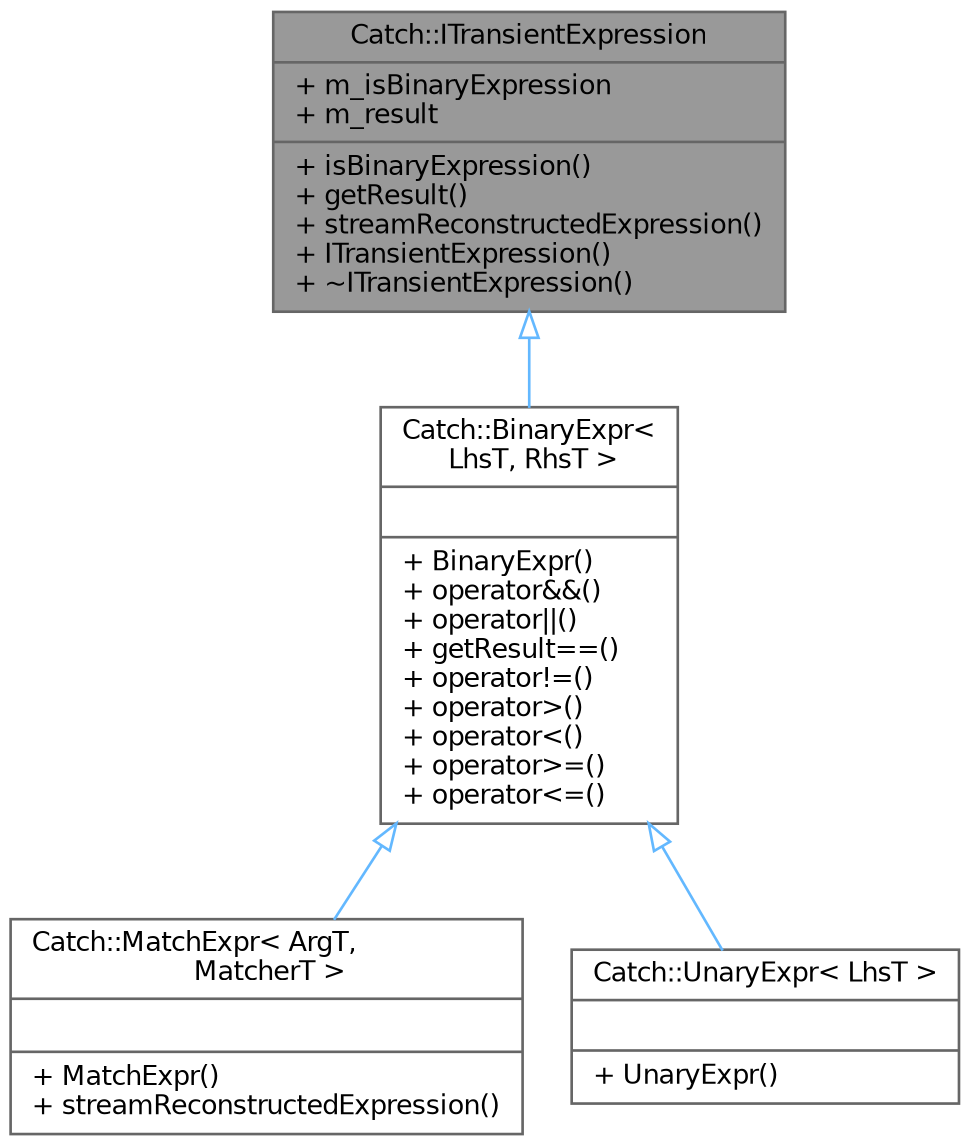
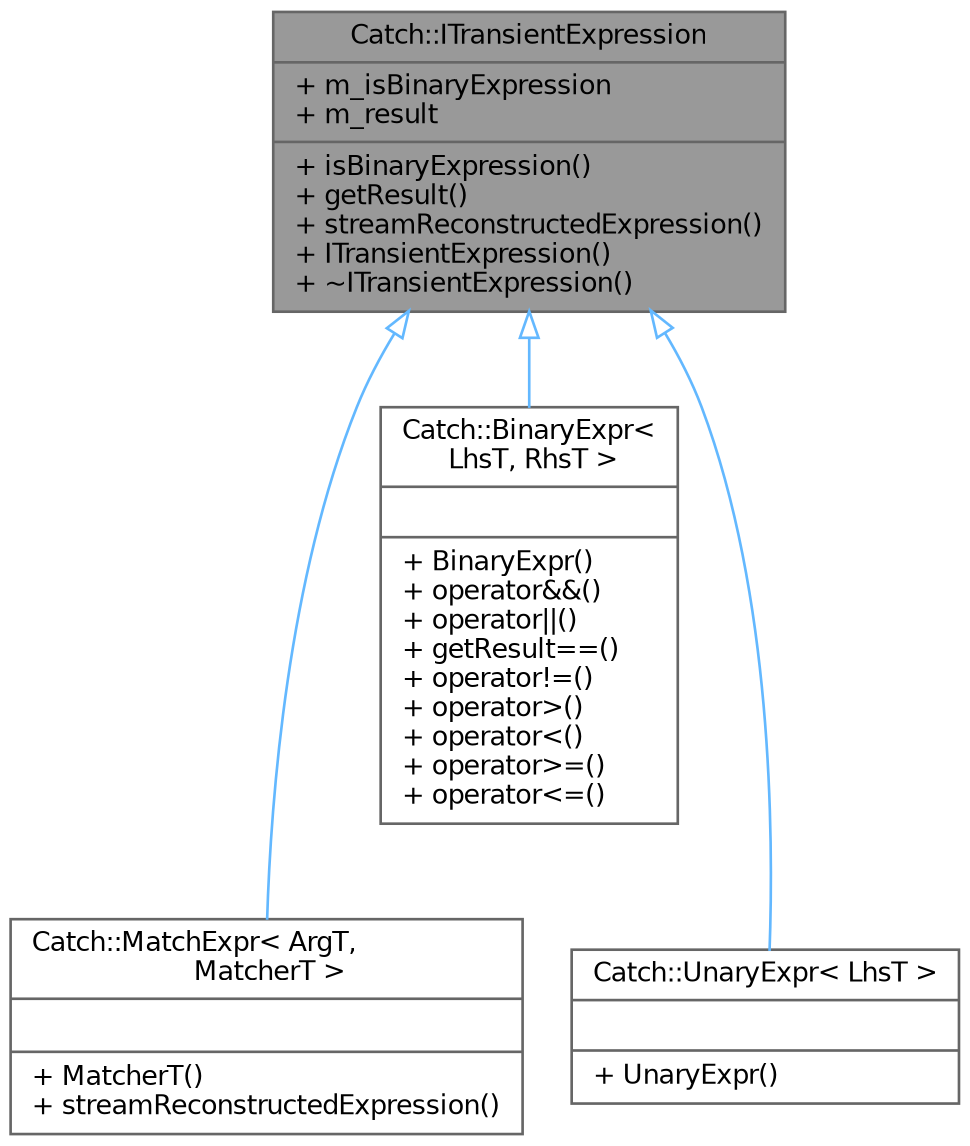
(358, 883) -> (298, 619)
(692, 899) -> (756, 635)
(126, 1077) -> (118, 1077)
